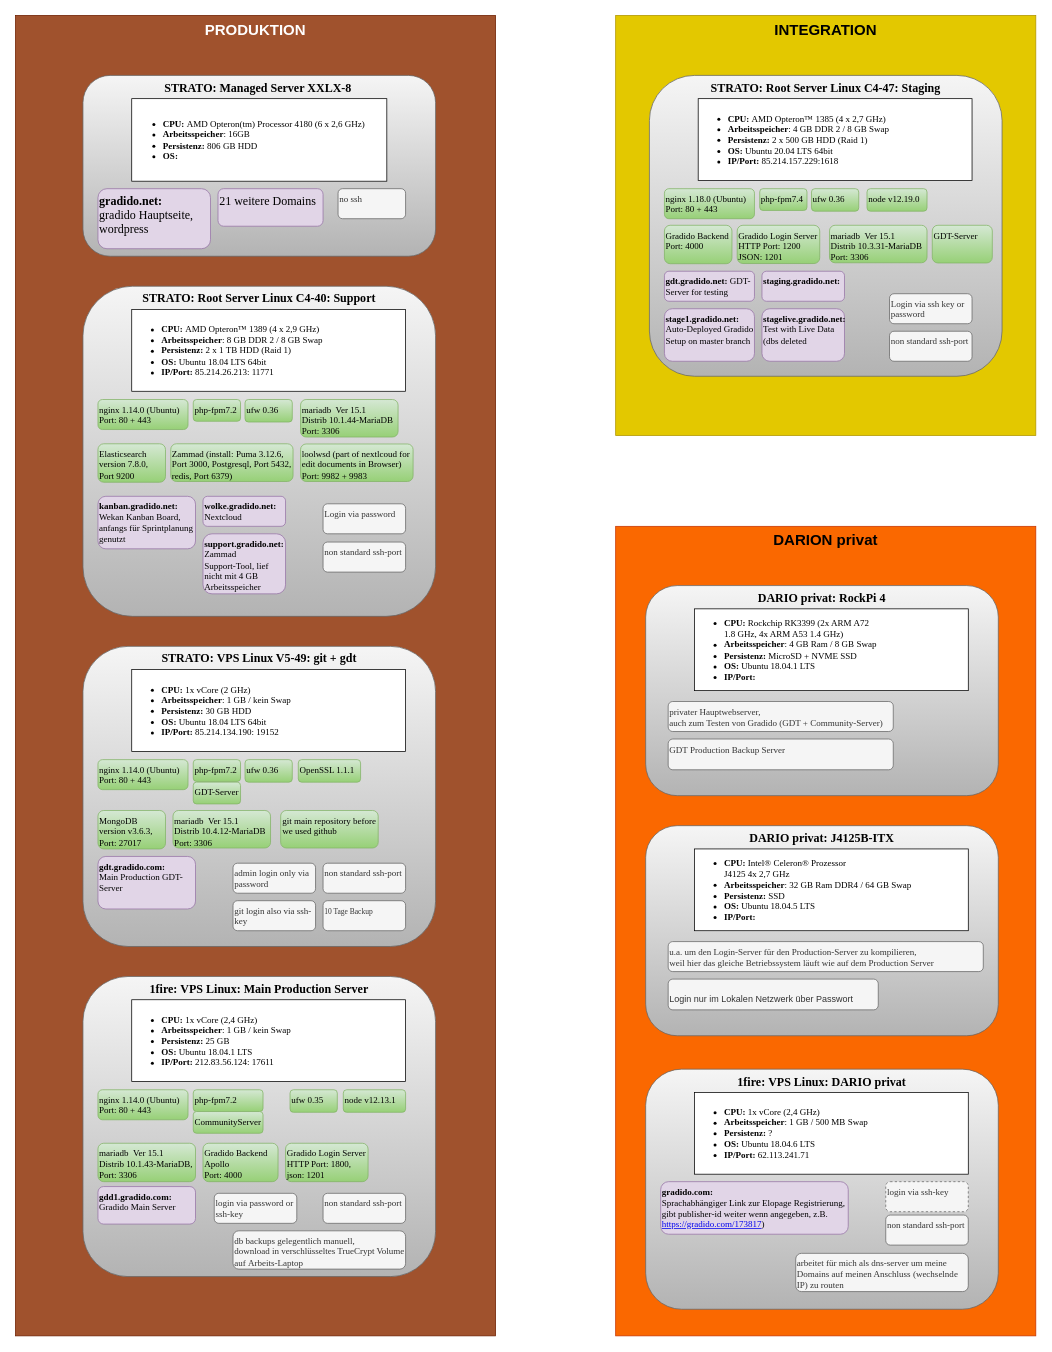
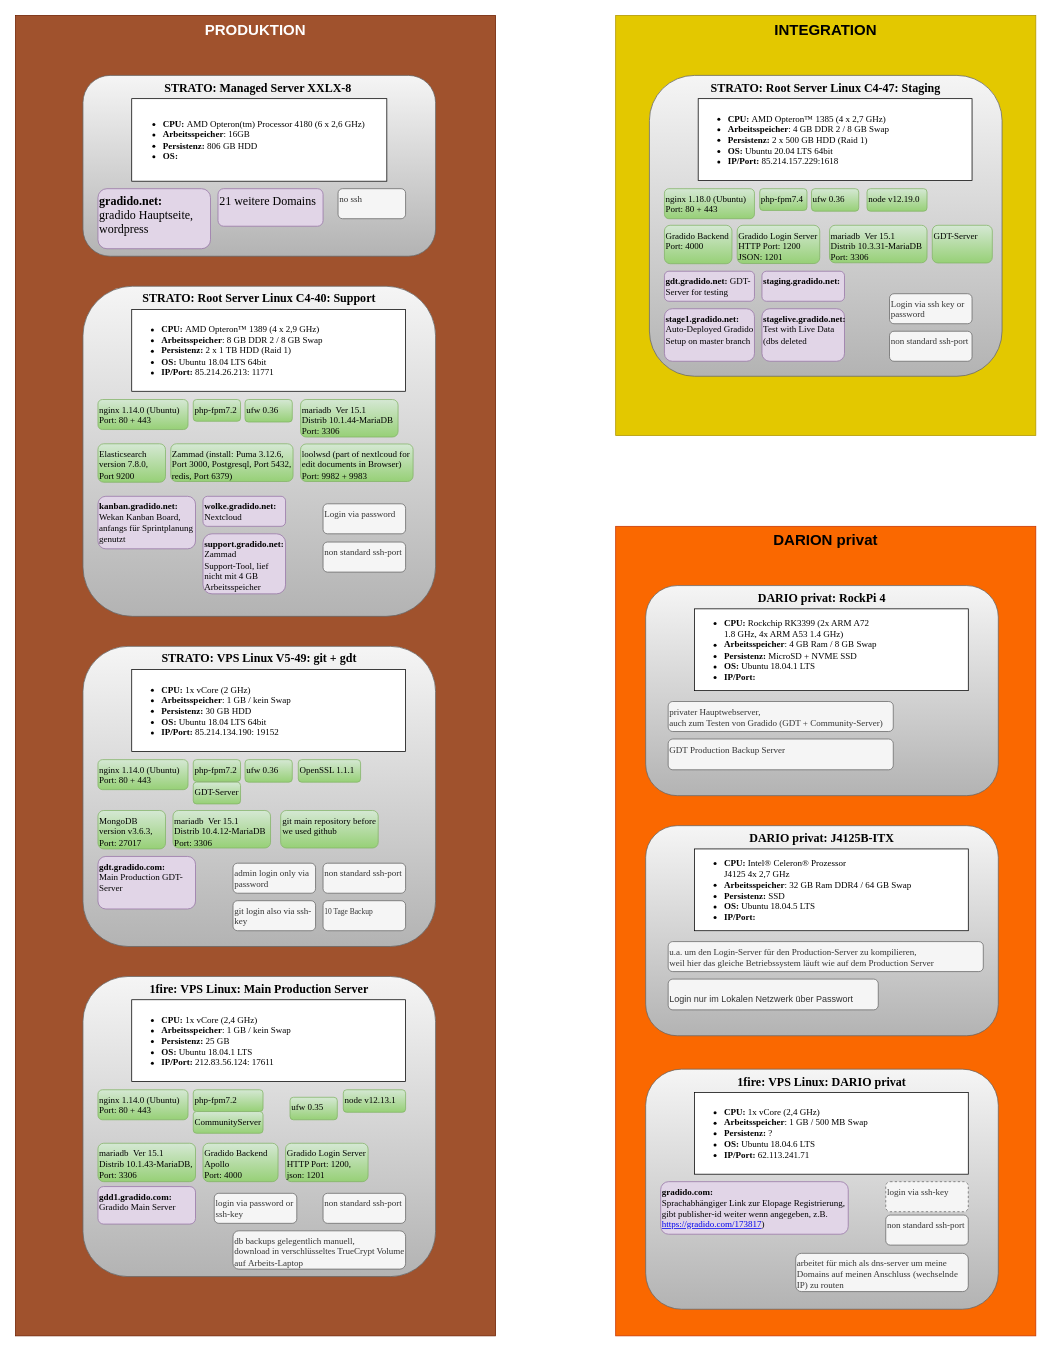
(314, 1101) -> (314, 1108)
(327, 1164) -> (327, 1164)
